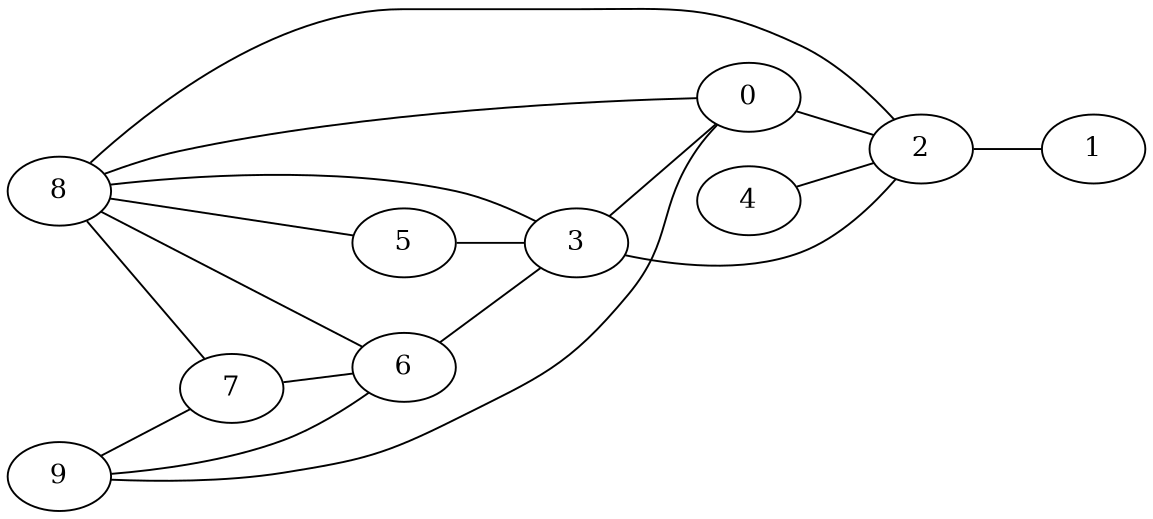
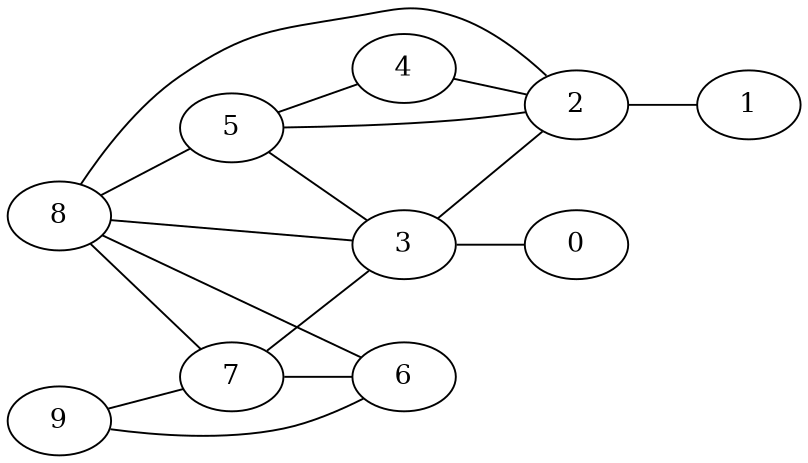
none -> (318, 98)
(398, 117) -> none
(835, 123) -> (405, 124)
(490, 305) -> (318, 311)
(480, 407) -> none
